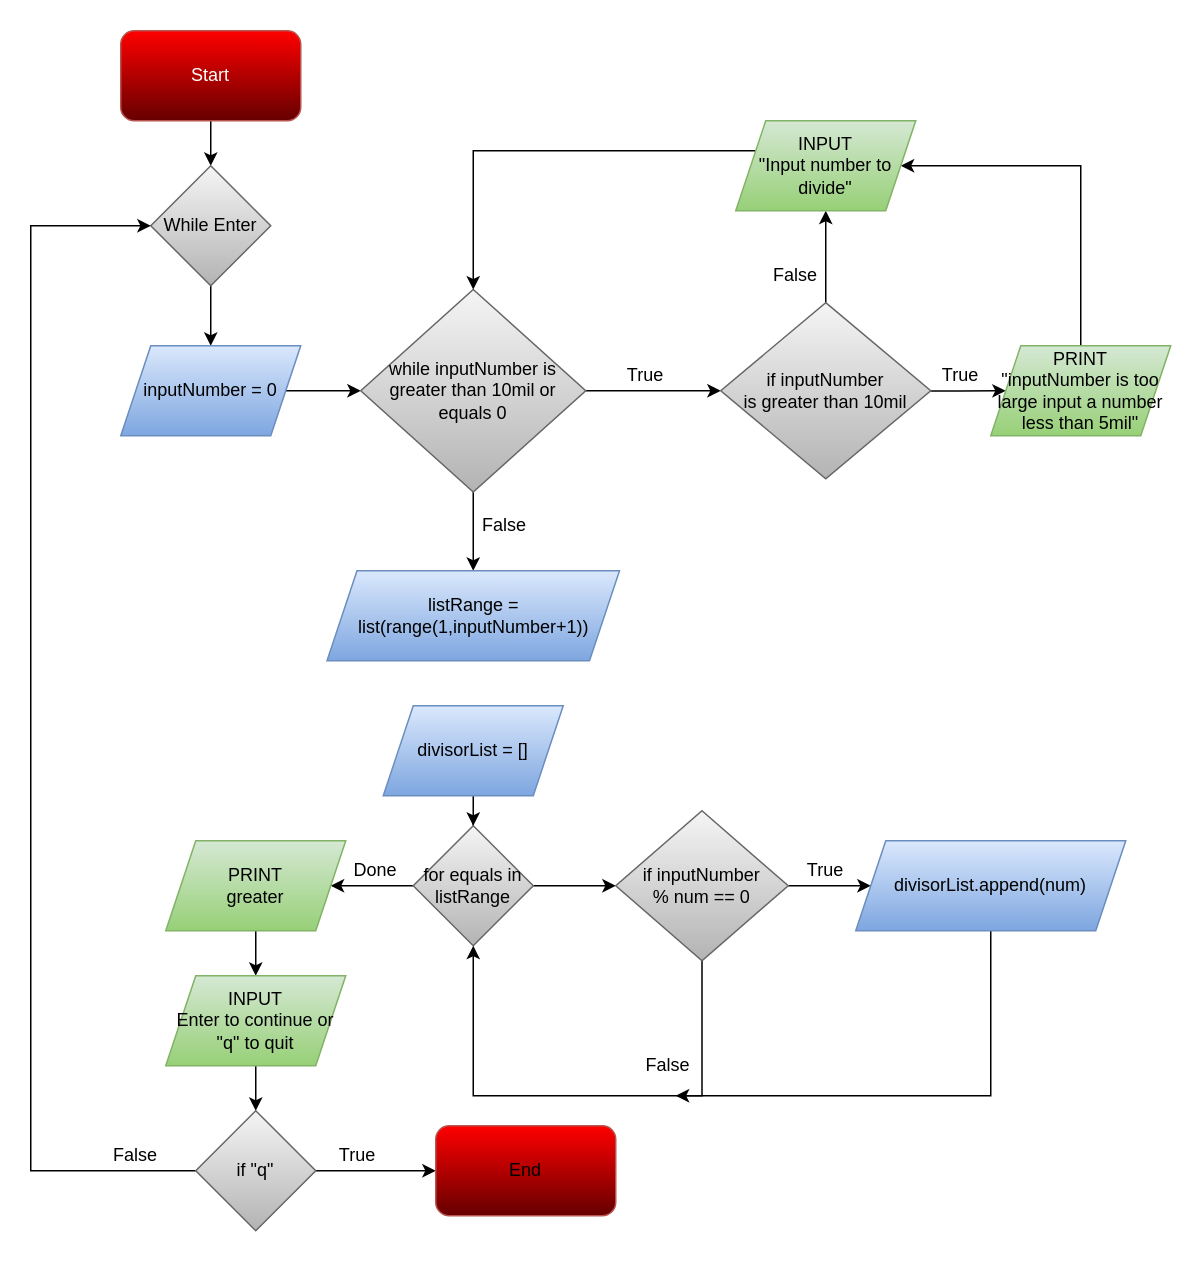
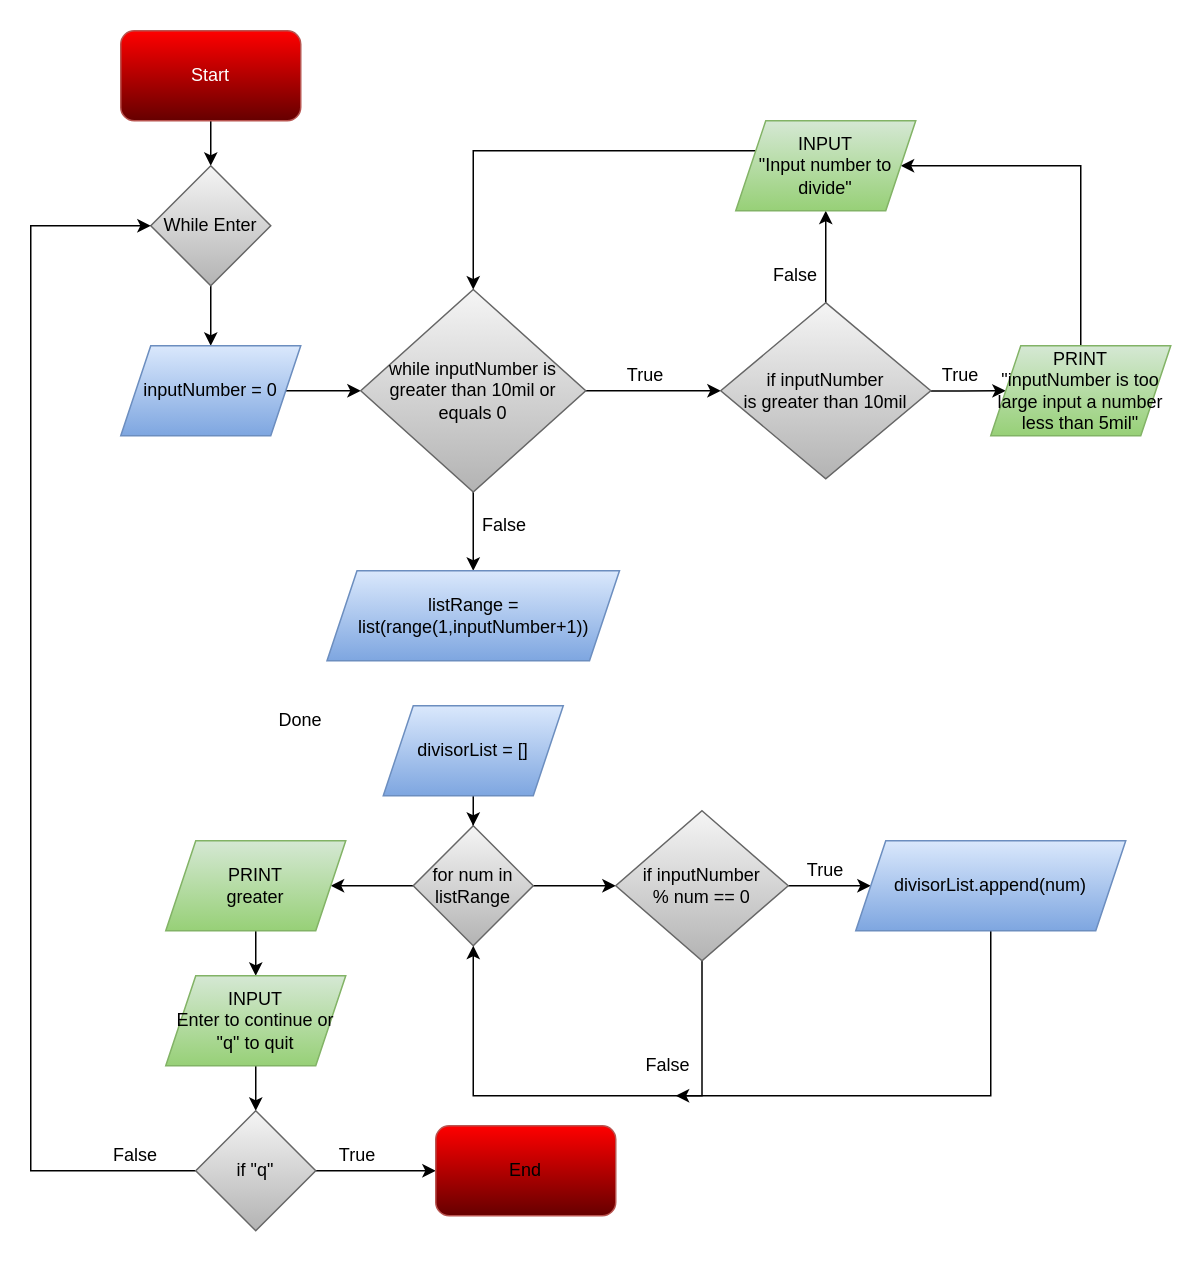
(376, 871) -> (301, 721)
(473, 886) -> (473, 886)
